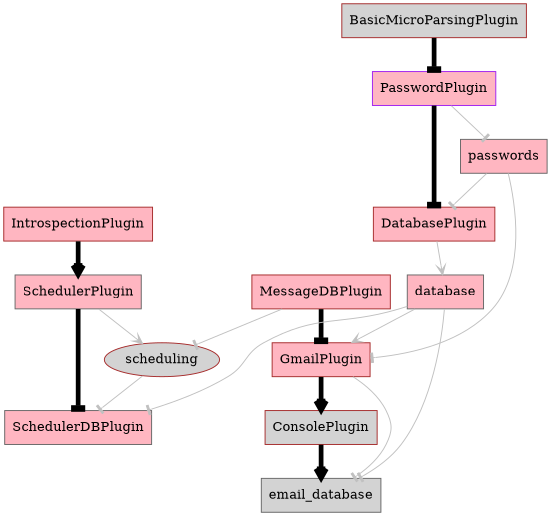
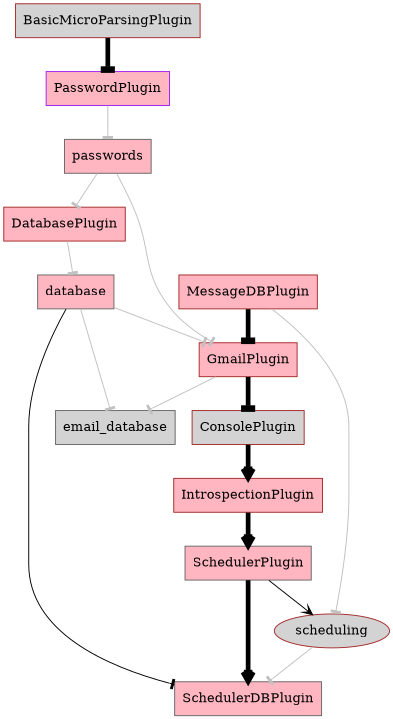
(434, 154) -> none
(439, 253) -> (70, 256)
(117, 323) -> (287, 595)
(388, 324) -> (158, 324)
(271, 339) -> (29, 532)
(78, 357) -> (248, 626)
(321, 389) -> (248, 391)
(321, 457) -> (248, 457)
